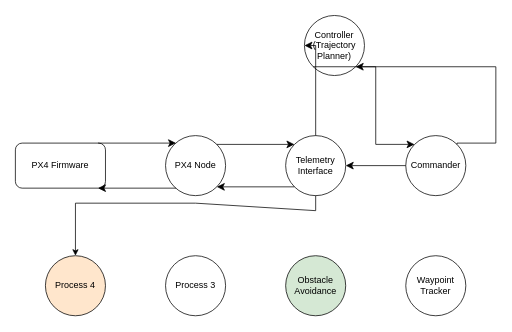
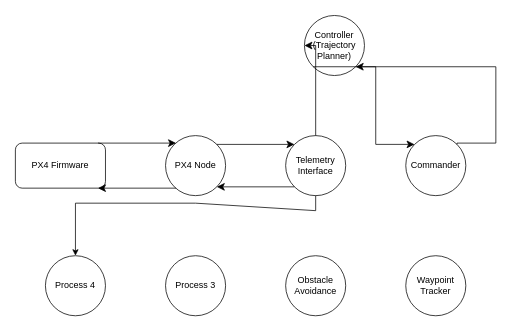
(378, 165) -> none
(75, 285) -> (75, 285)
(315, 285) -> (315, 285)
